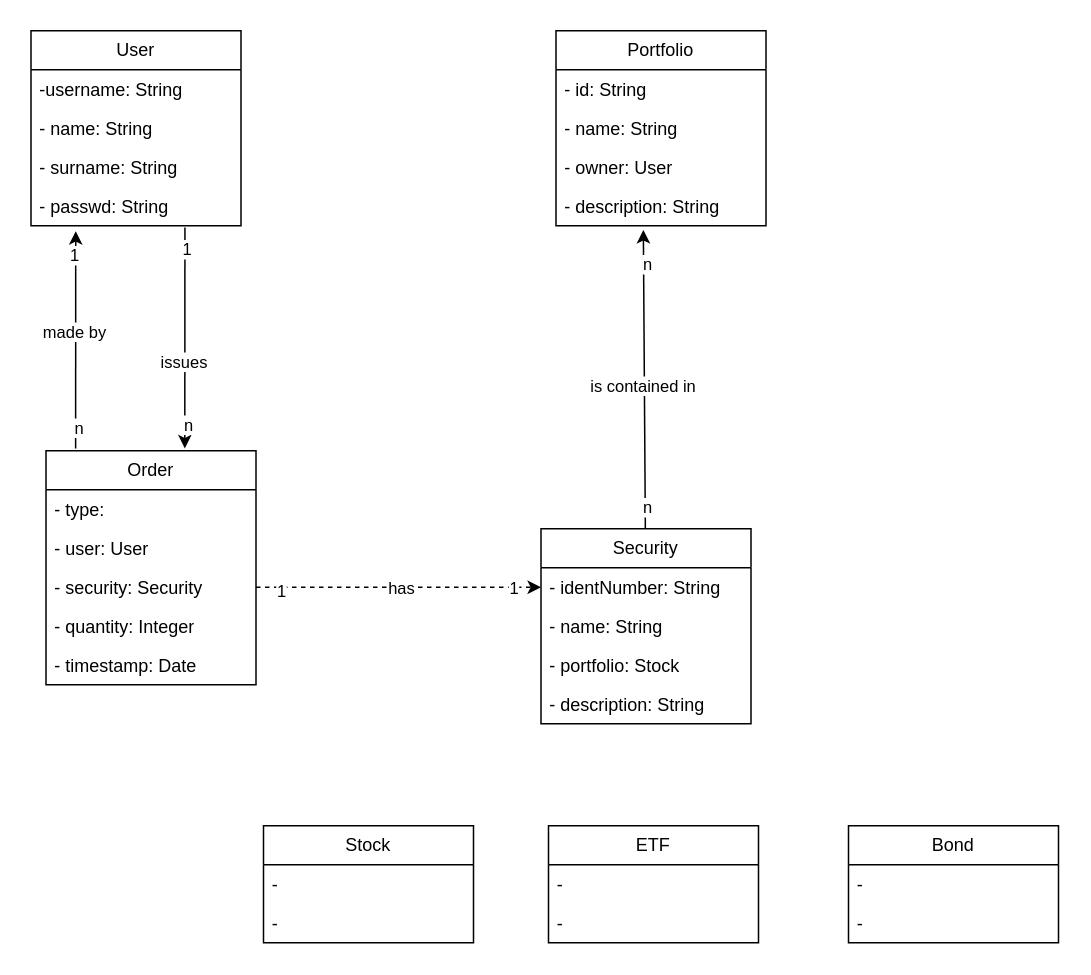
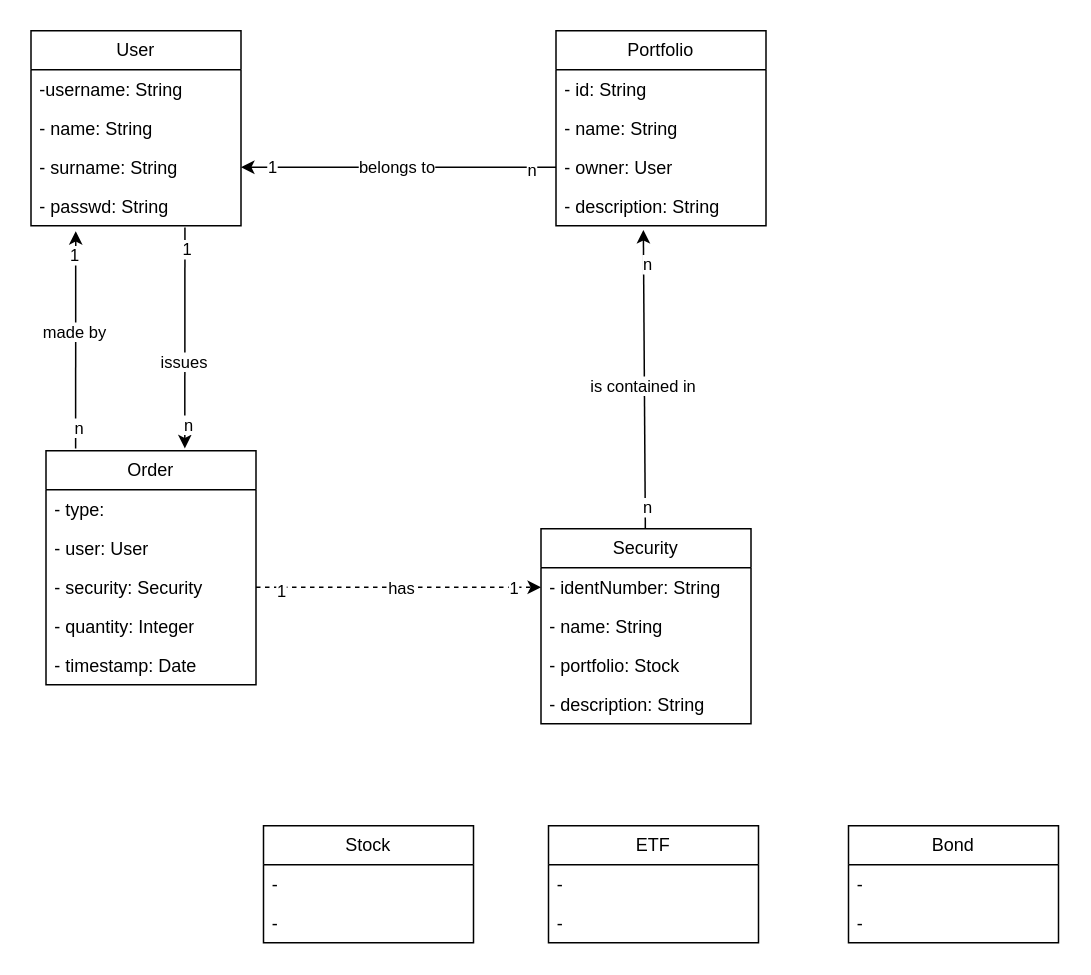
none -> (404, 167)
